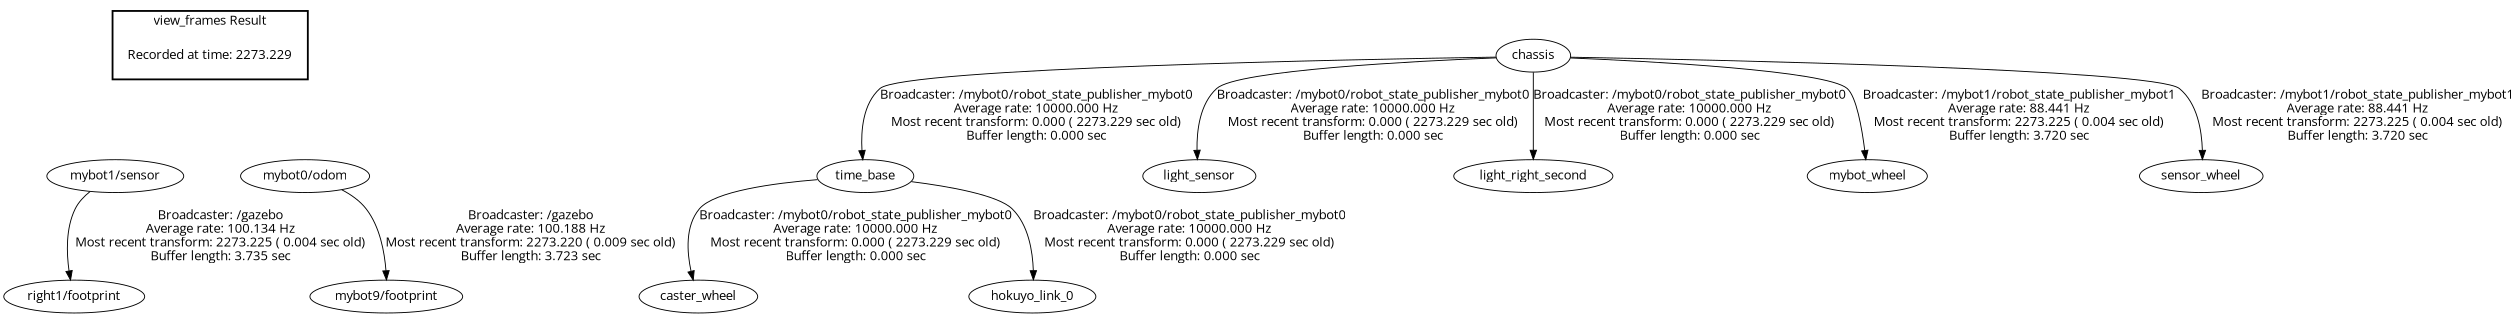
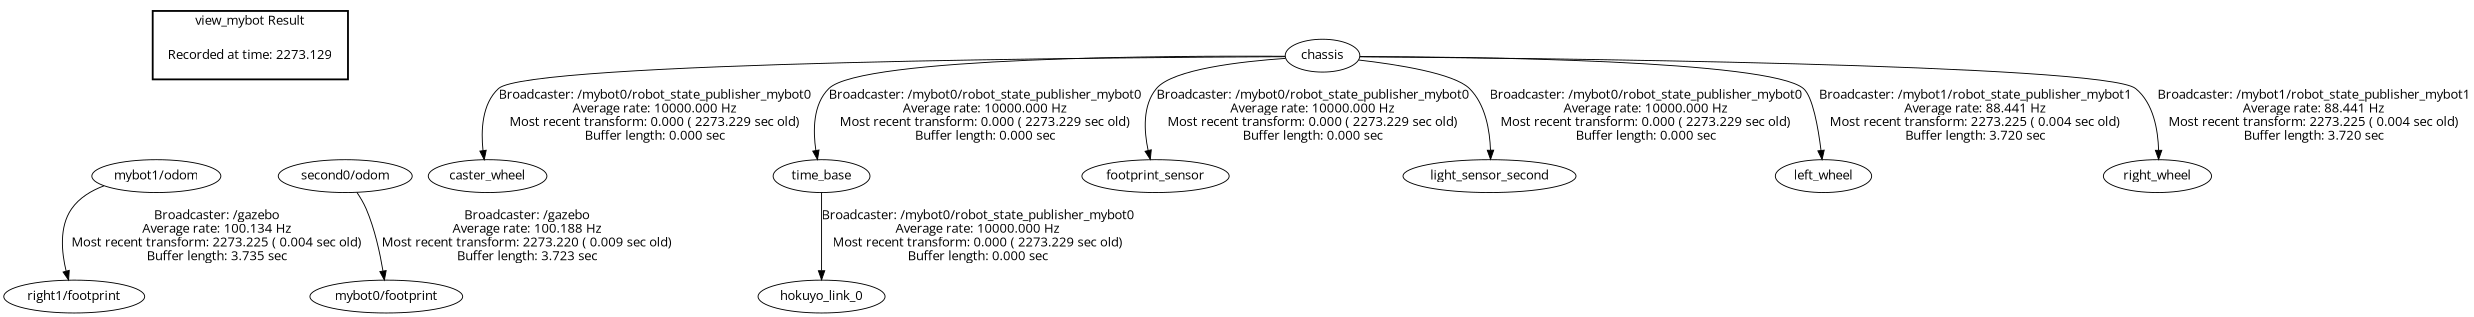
(210, 21) -> (250, 21)
(210, 56) -> (250, 56)
(115, 176) -> (156, 176)
(305, 176) -> (345, 176)
(1199, 176) -> (1155, 176)
(1533, 176) -> (1489, 176)
(1867, 176) -> (1823, 176)
(2201, 176) -> (2157, 176)
(725, 195) -> (858, 62)
(386, 297) -> (386, 297)
